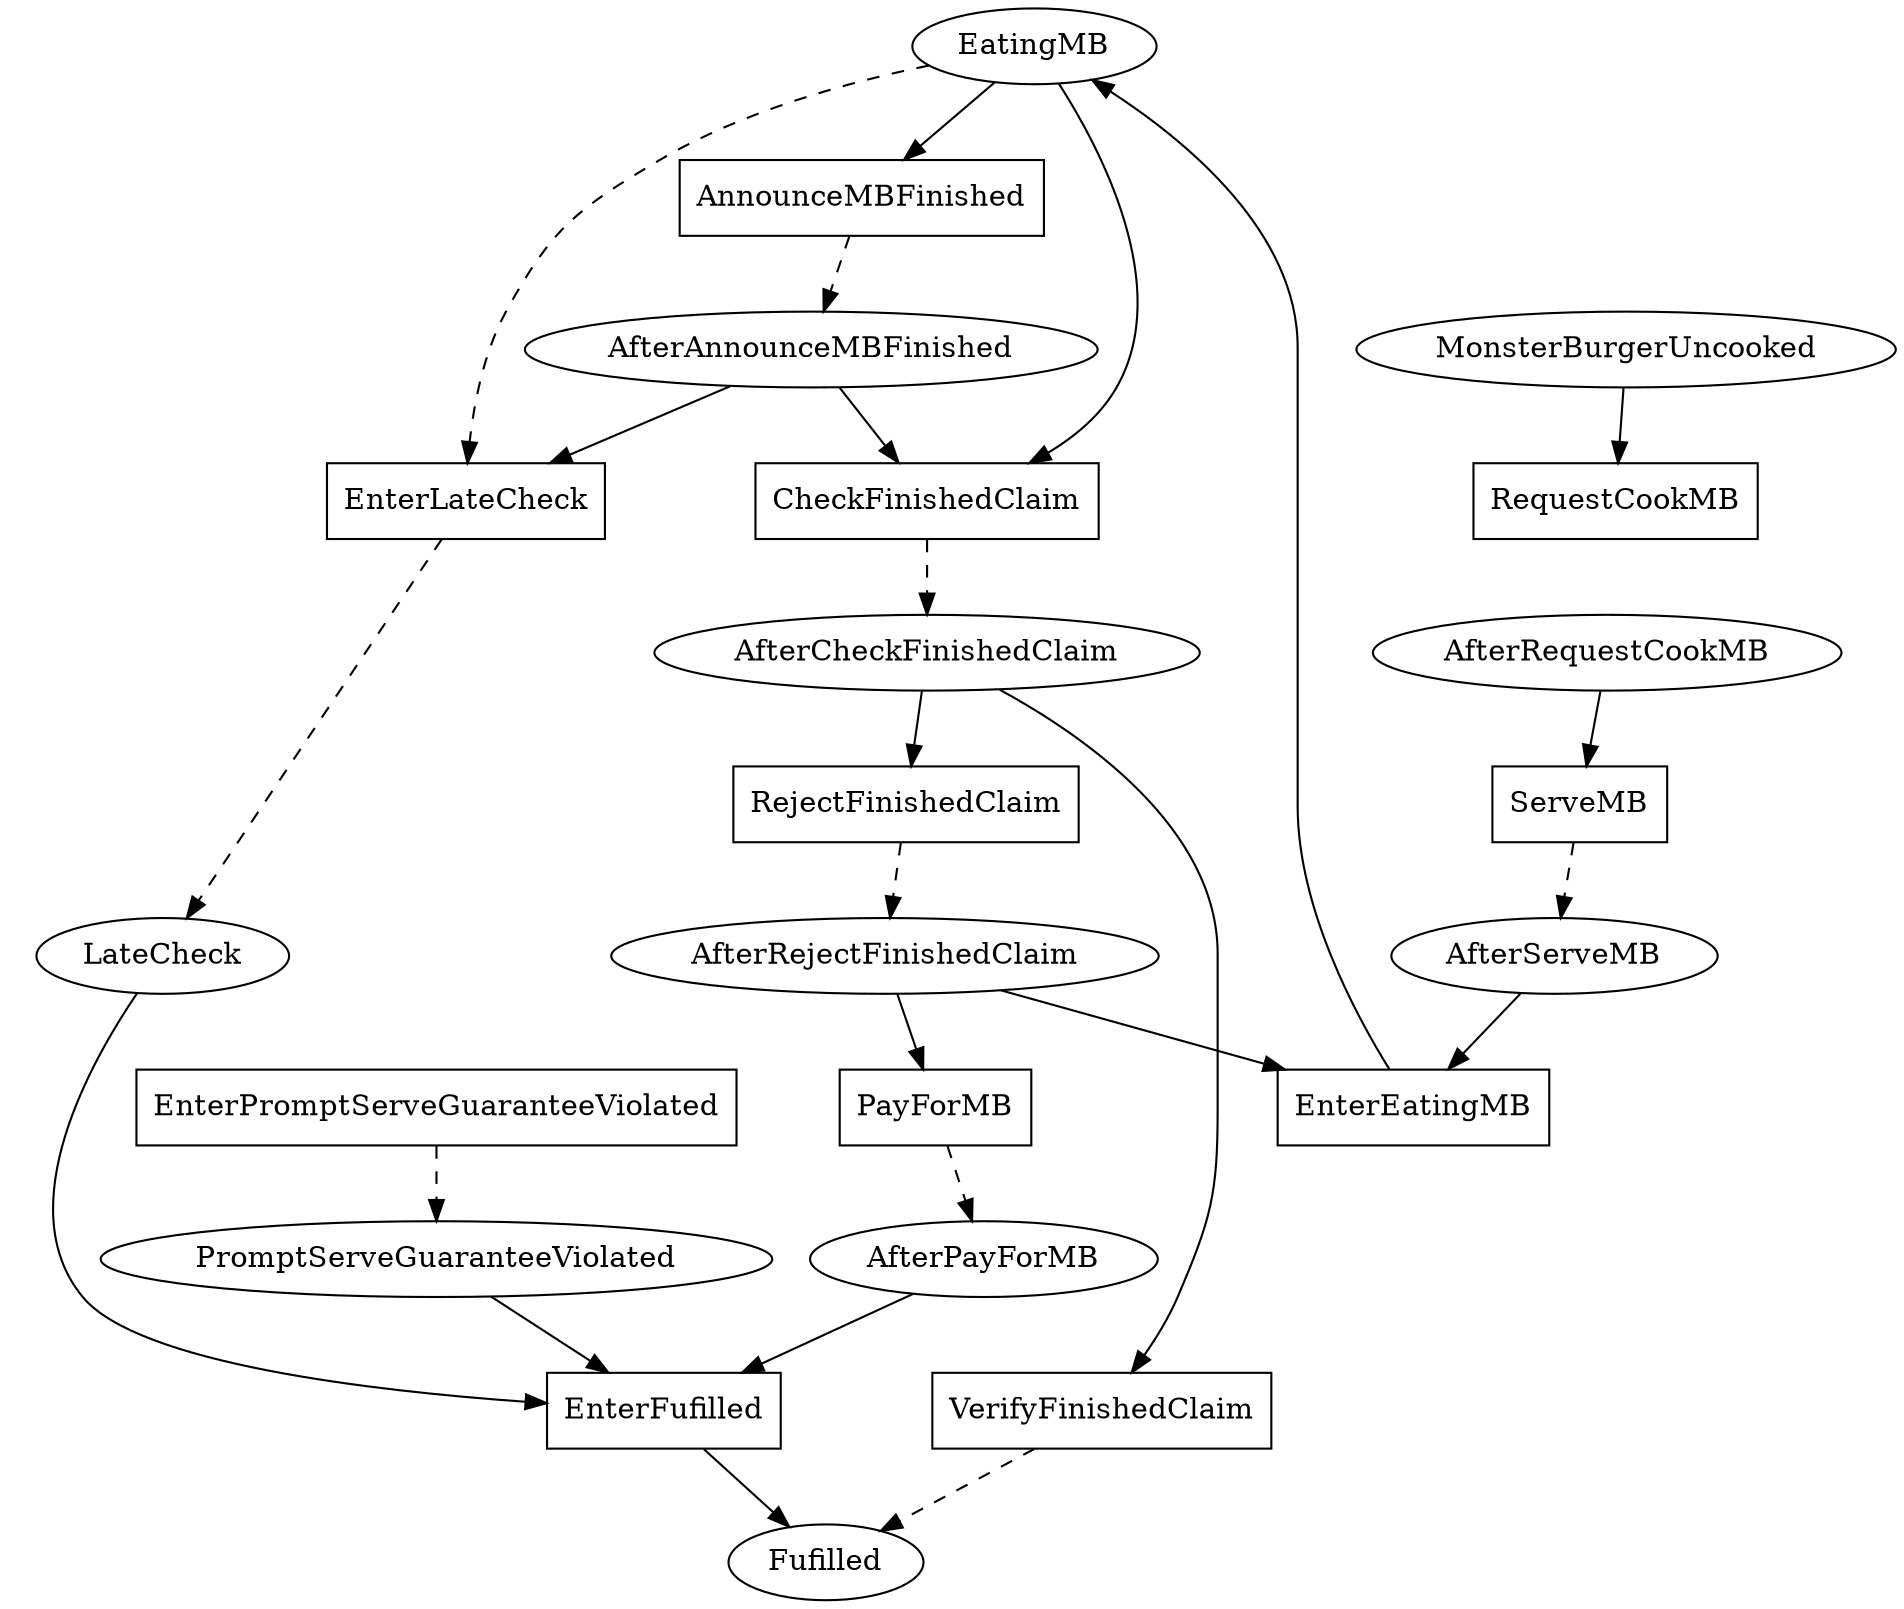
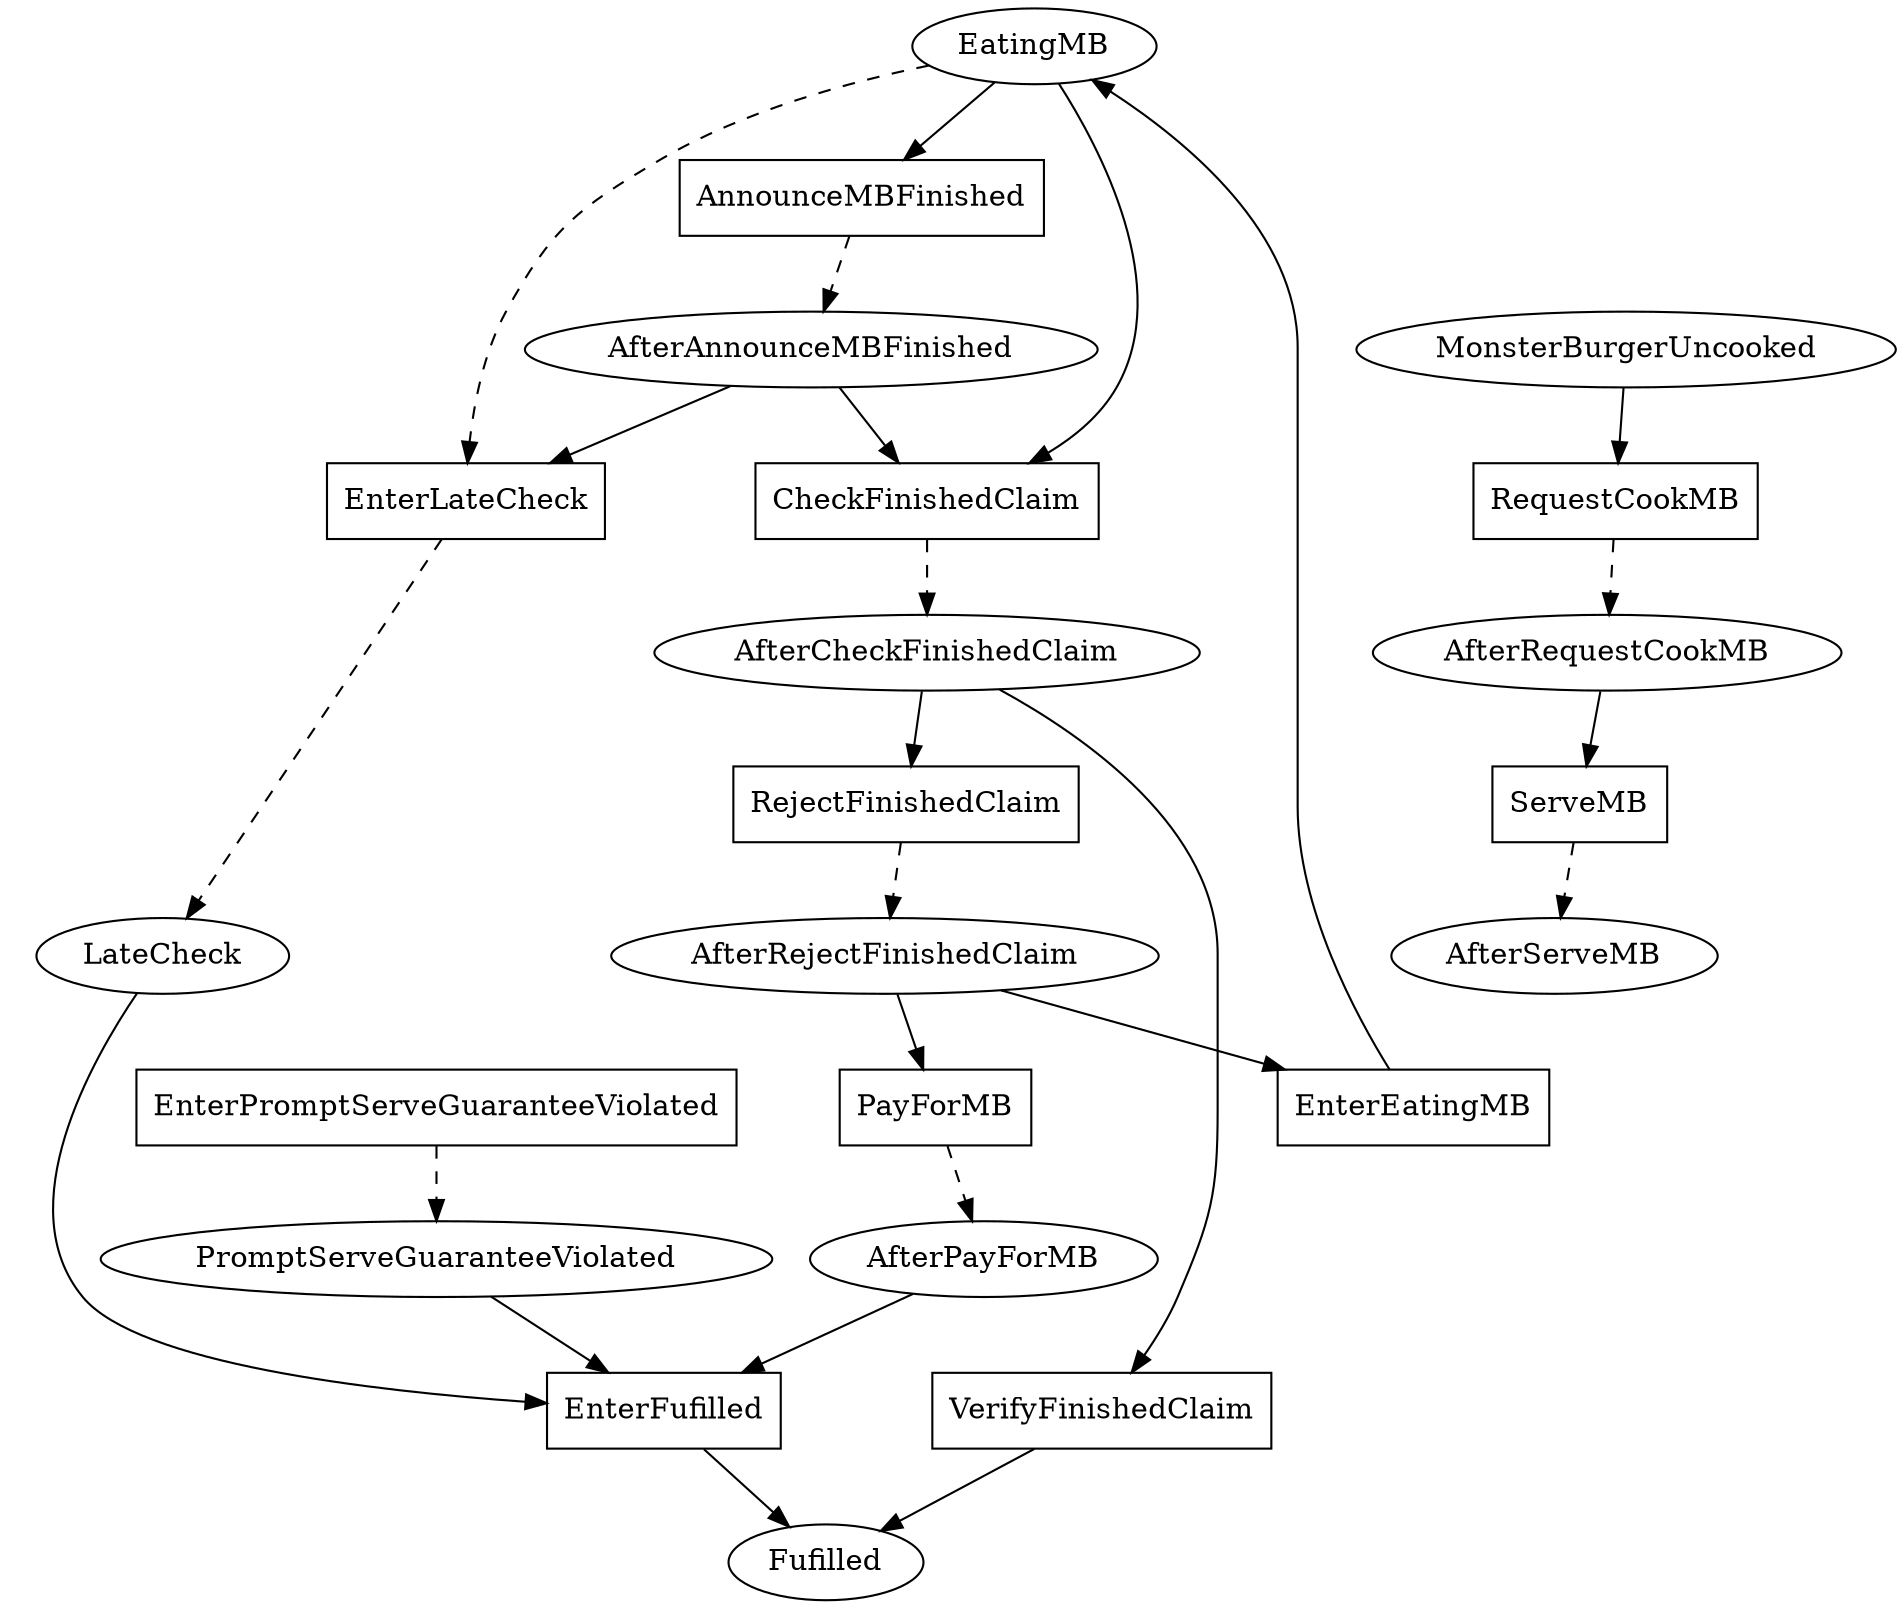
none -> (1612, 567)
(1492, 1024) -> none
(967, 1485) -> (967, 1485)
